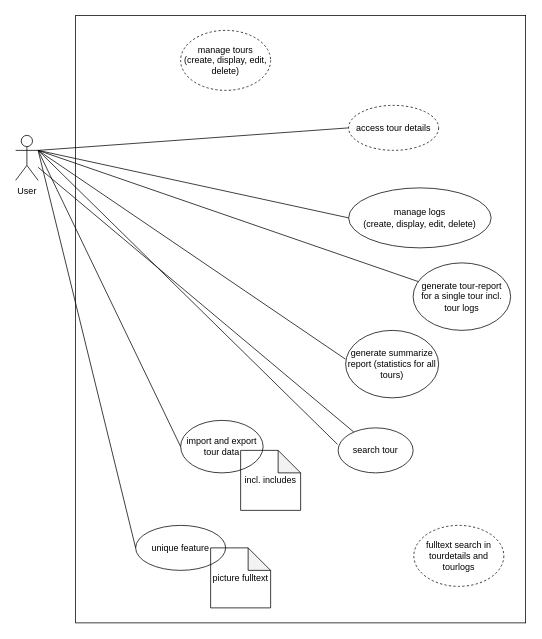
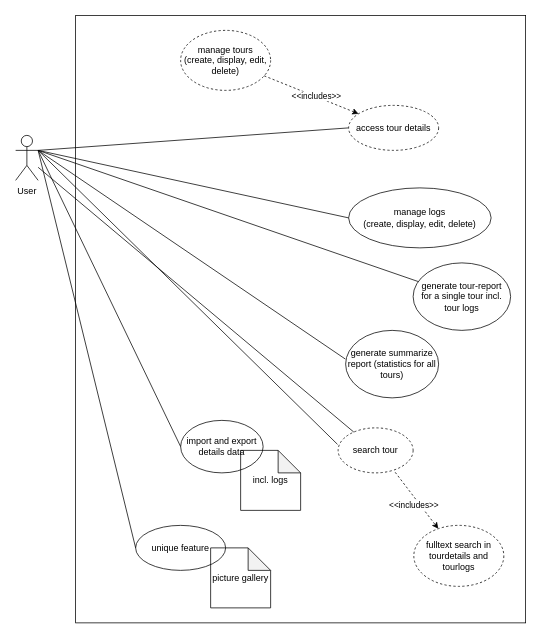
none -> (309, 94)
(222, 447) -> (222, 447)
(375, 450) -> (375, 450)
(270, 480) -> (270, 480)
none -> (402, 481)
(240, 578) -> (240, 578)
